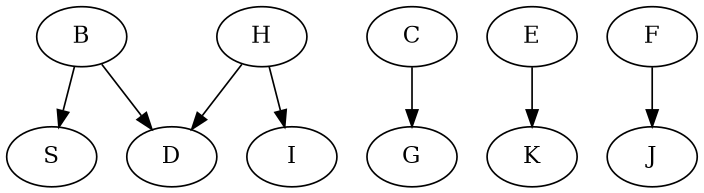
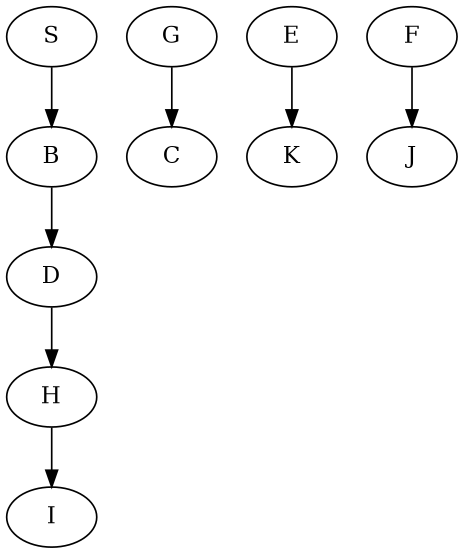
(69, 89) -> (52, 89)
(412, 89) -> (172, 89)
(222, 90) -> (52, 329)
